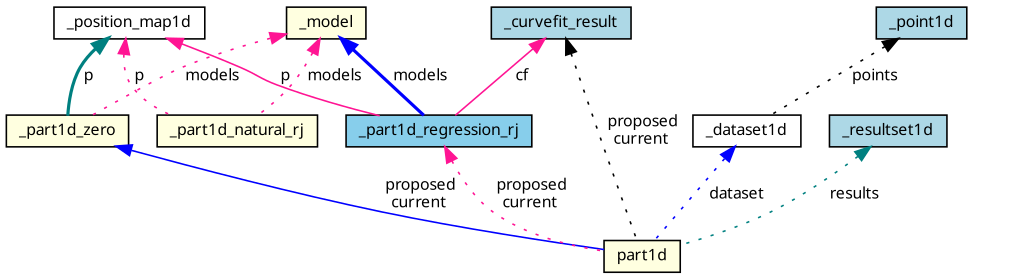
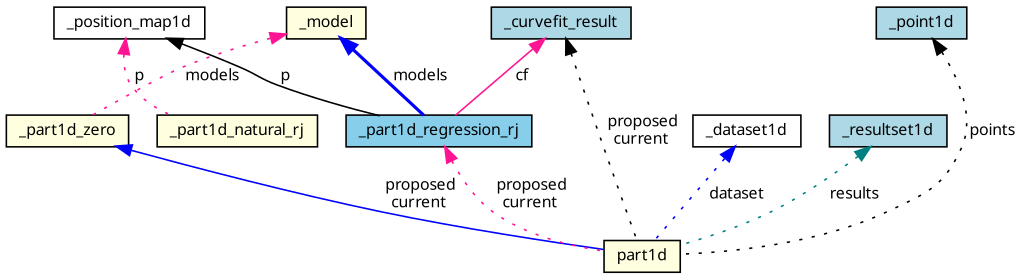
(75, 79) -> none
(296, 79) -> none
(827, 81) -> (883, 214)
(274, 84) -> (279, 86)
